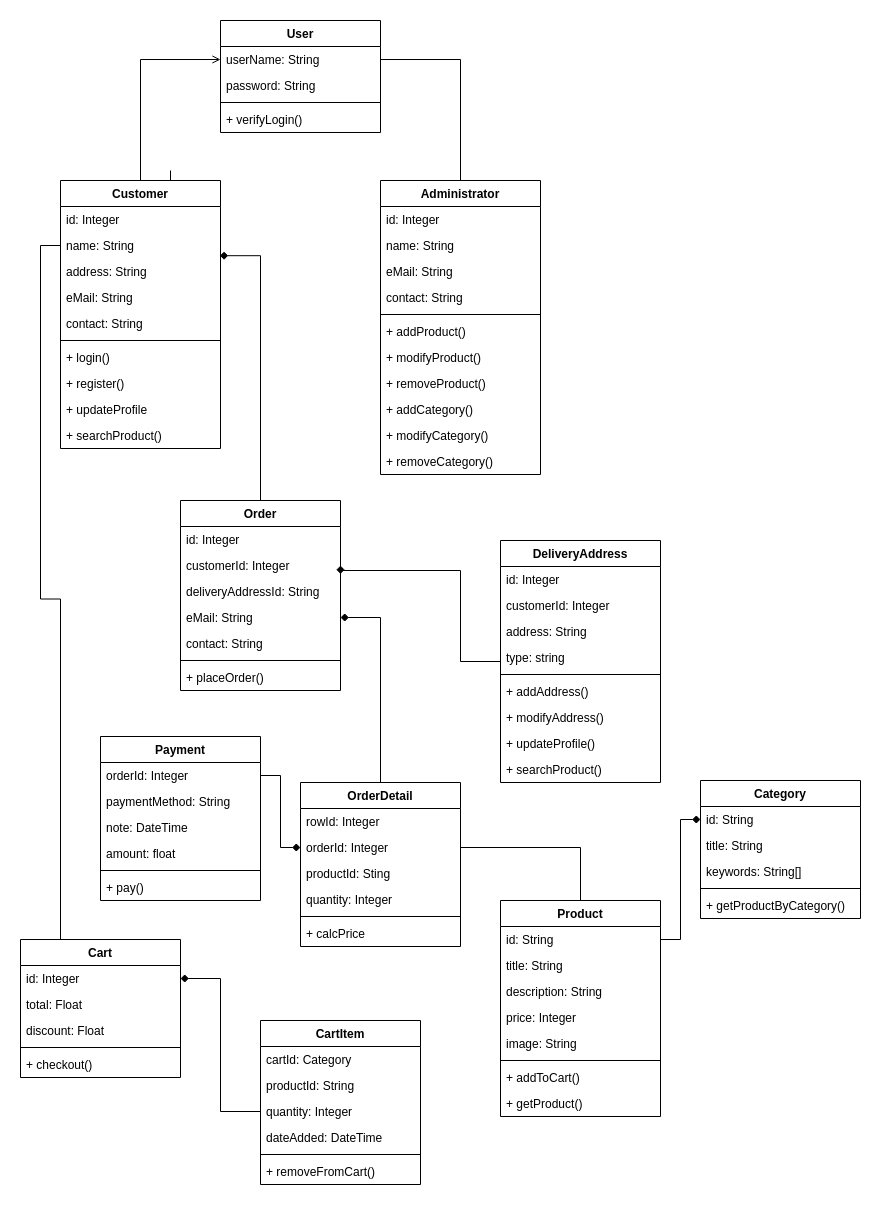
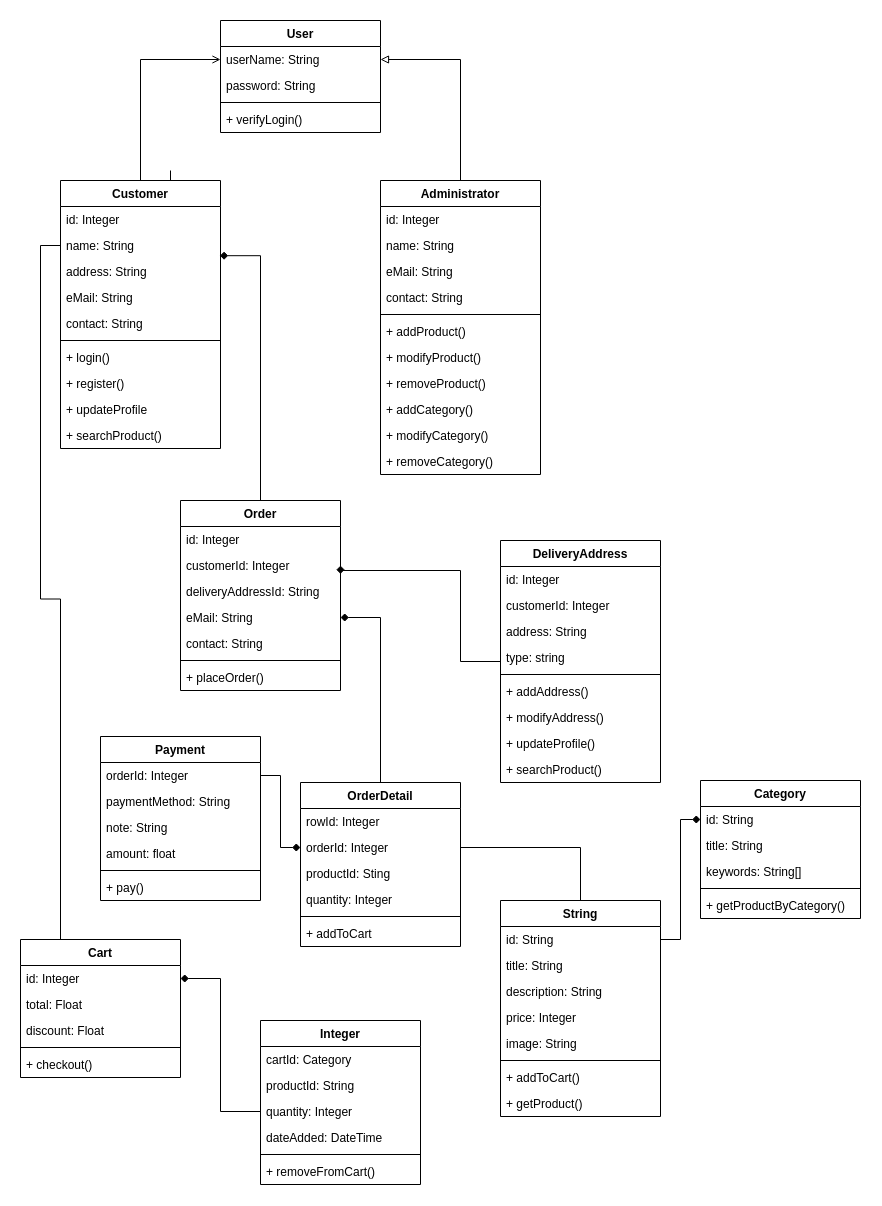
(387, 60) -> (390, 60)
(148, 828) -> (142, 828)
(580, 914) -> (580, 914)
(338, 934) -> (341, 934)
(340, 1034) -> (340, 1034)
